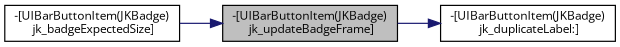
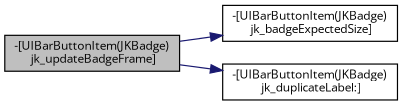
(195, 23) -> (195, 39)
